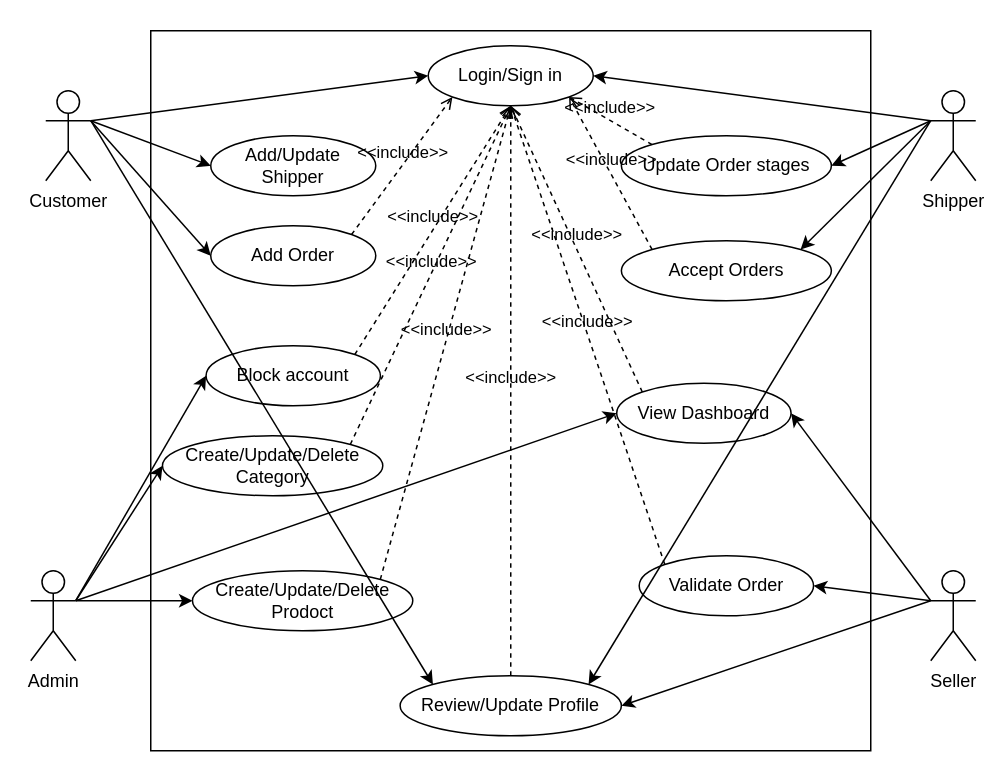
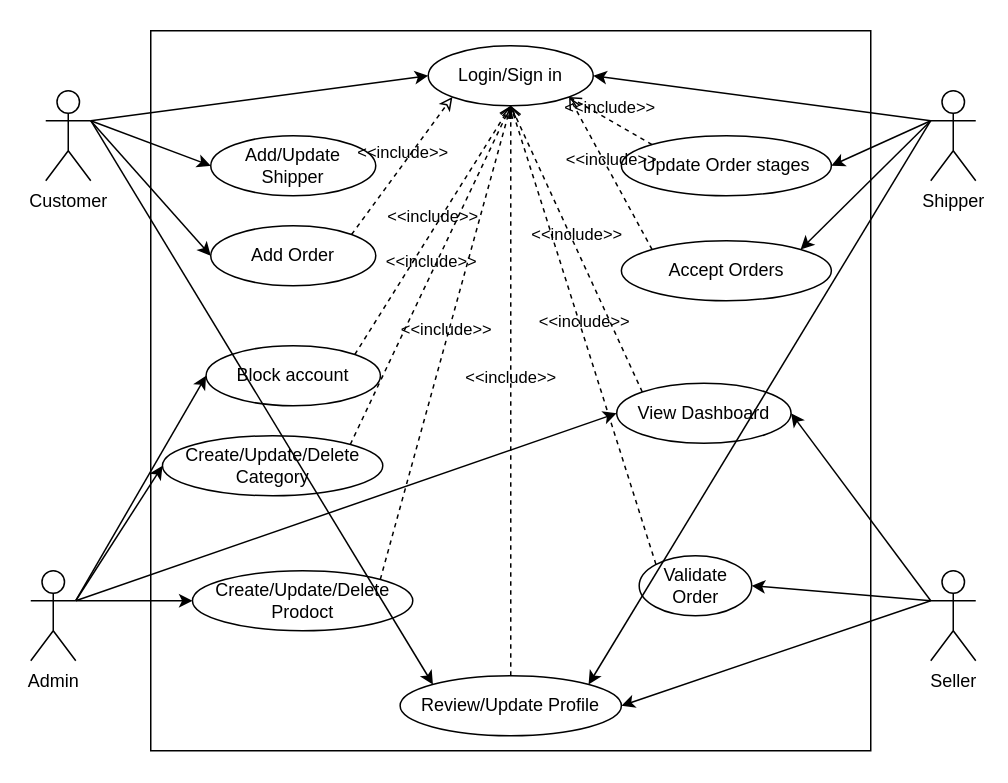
(447, 104) -> (446, 106)
(726, 586) -> (695, 586)
